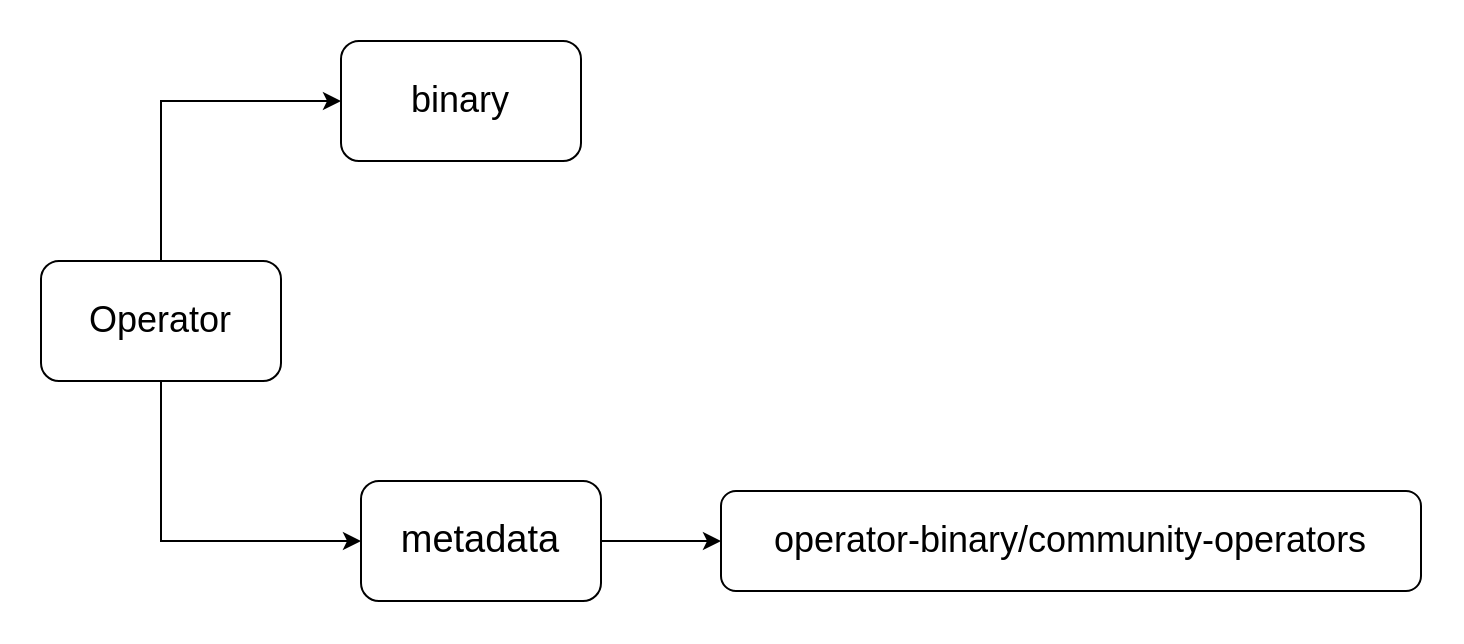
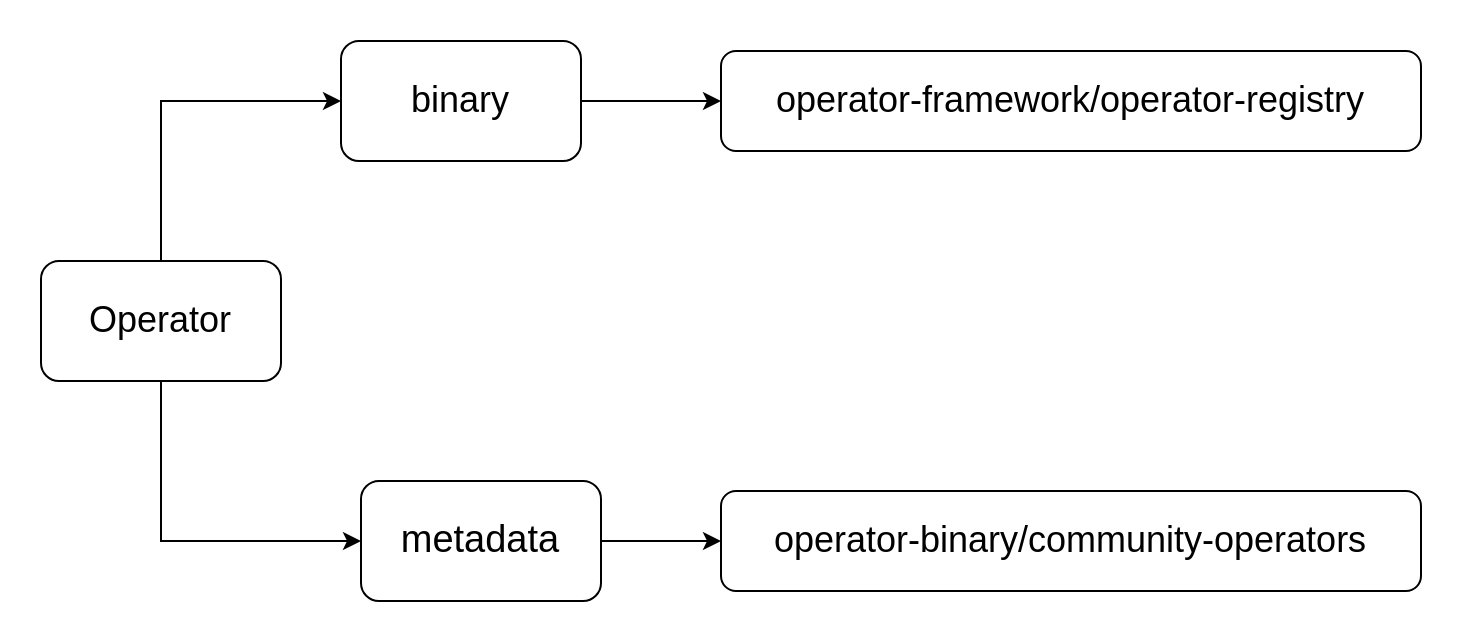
none -> (644, 101)
none -> (1071, 101)
